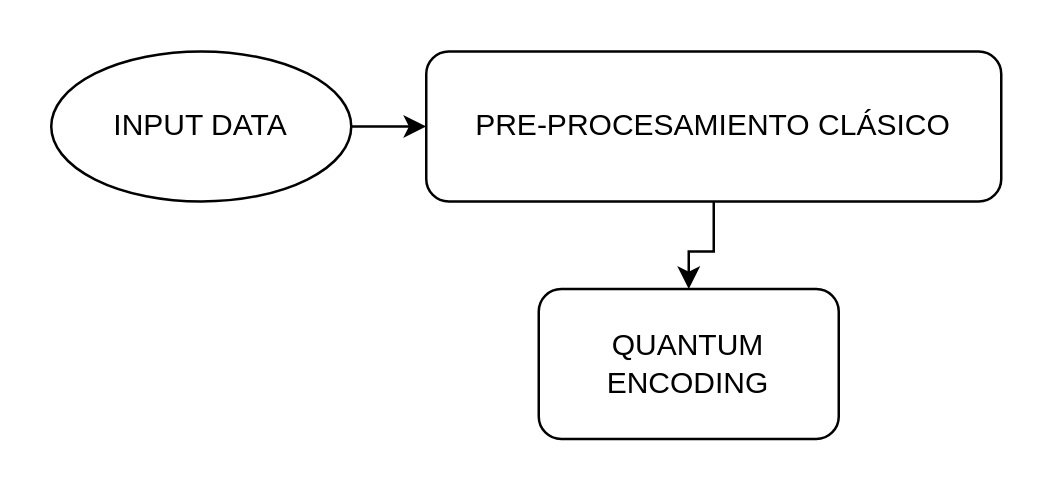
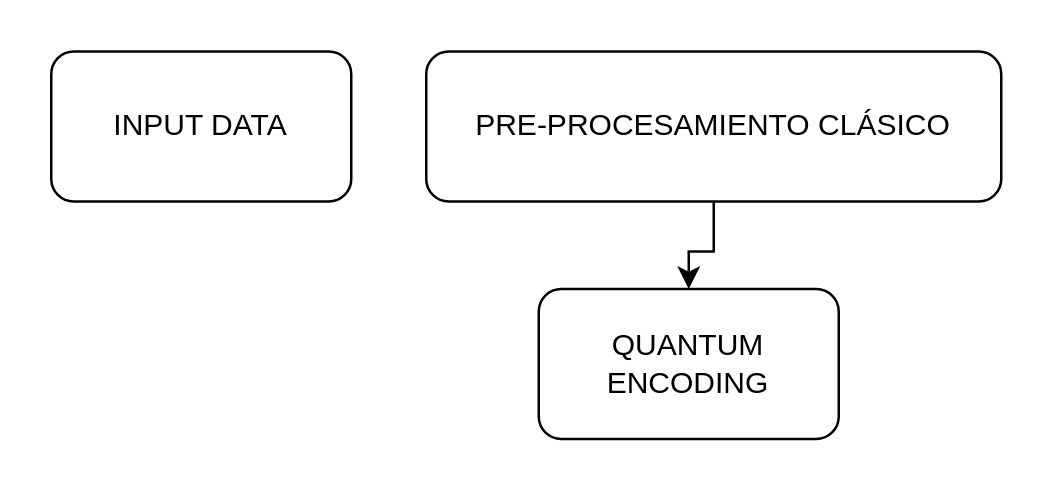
(201, 126) -> (201, 126)
(397, 126) -> none
